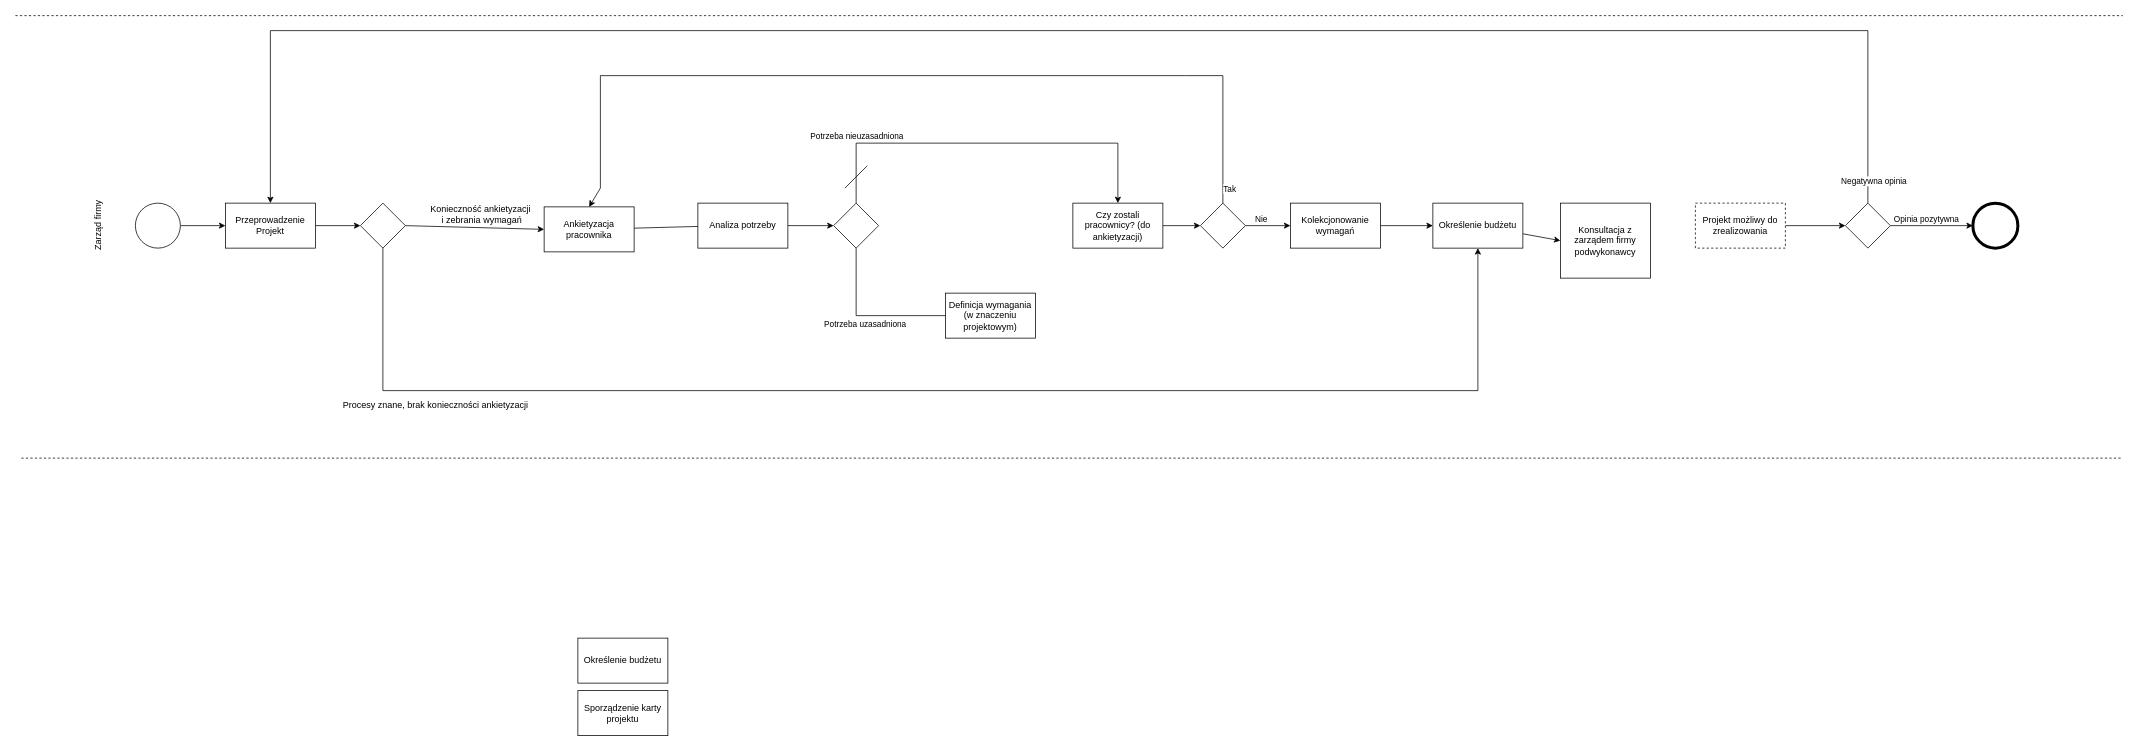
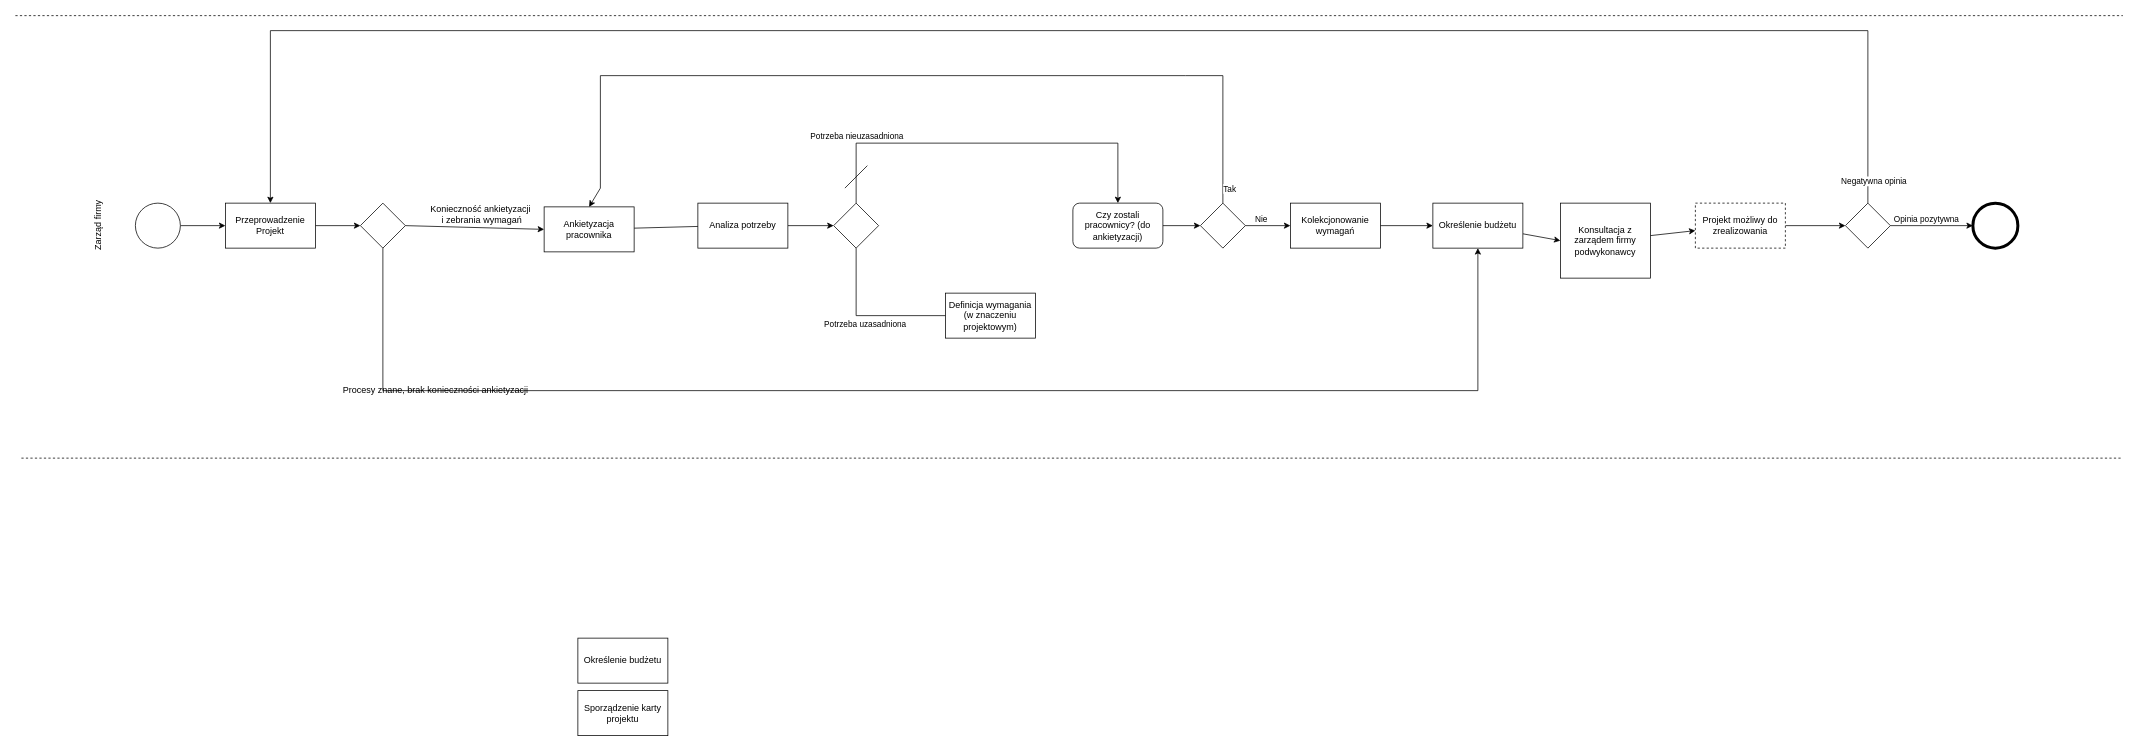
(1118, 225) -> (1118, 225)
none -> (1671, 233)
(435, 405) -> (435, 390)
